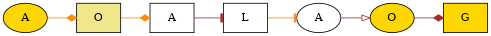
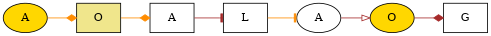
(466, 18) -> (466, 18)
